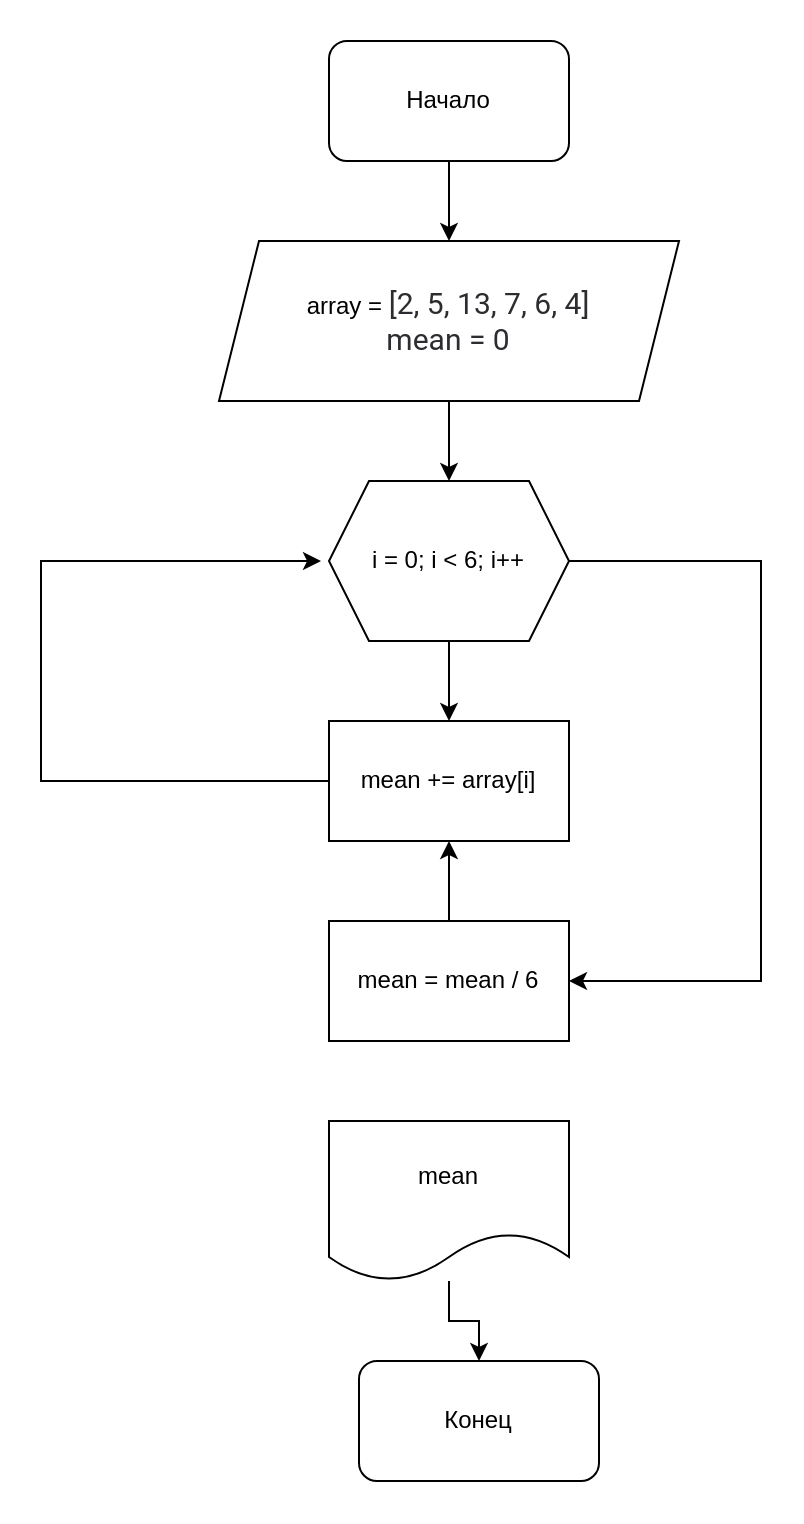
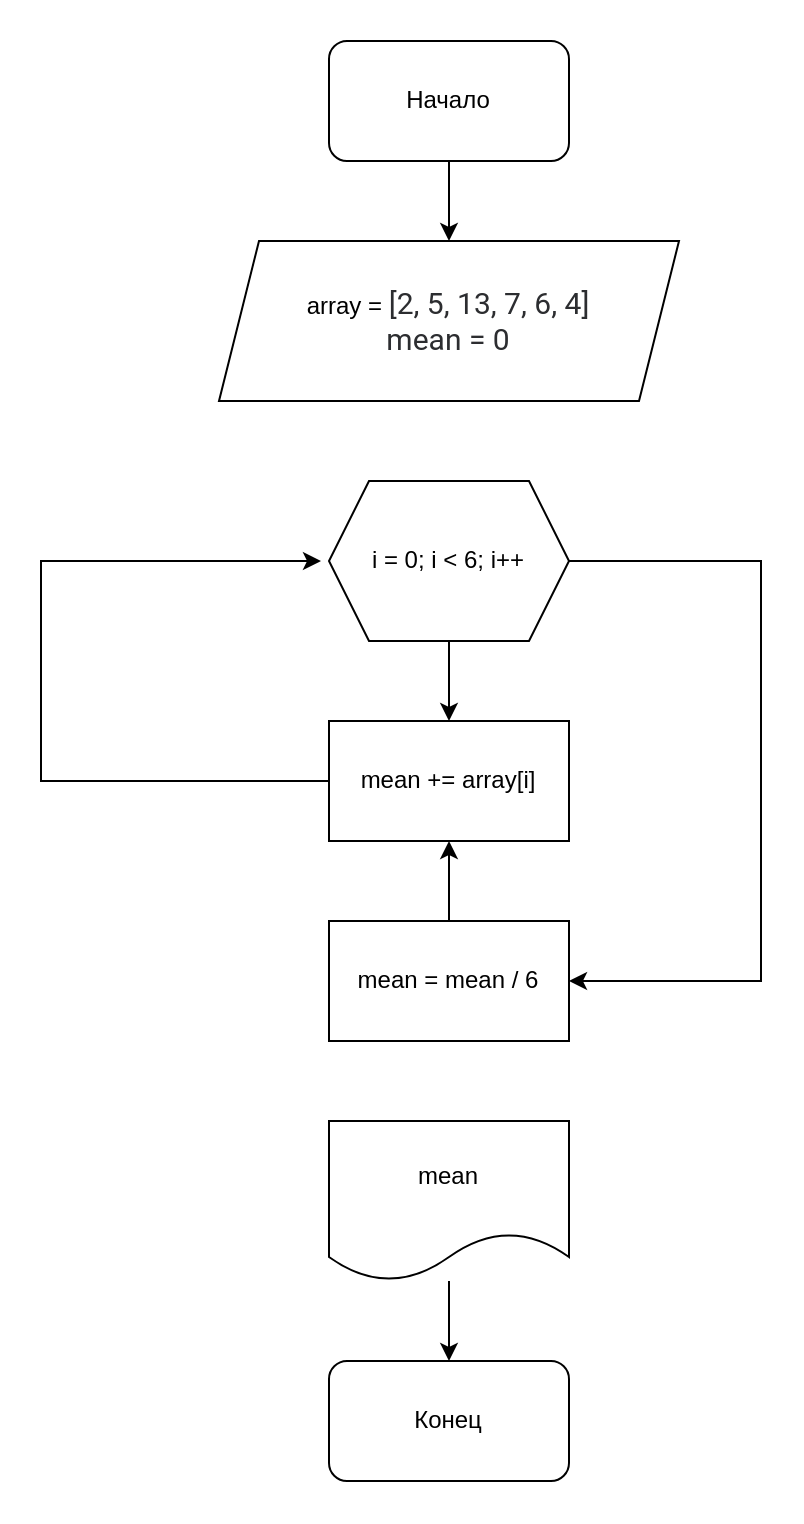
(449, 434) -> none
(479, 1421) -> (449, 1421)
